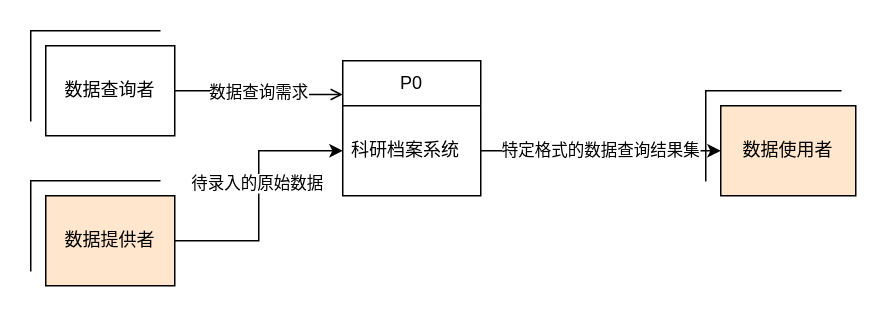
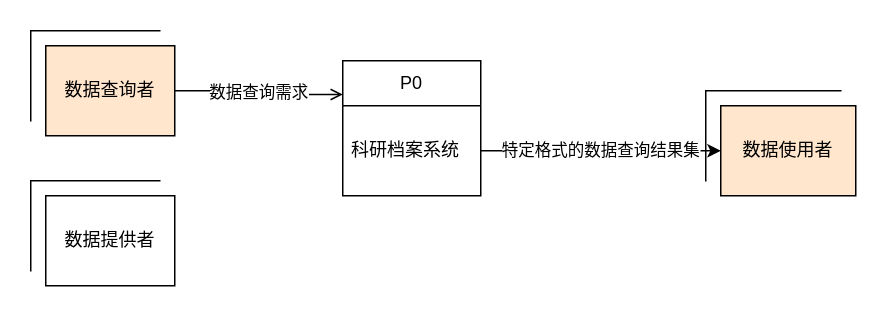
(110, 91) -> (110, 91)
(259, 201) -> none
(110, 241) -> (110, 241)
